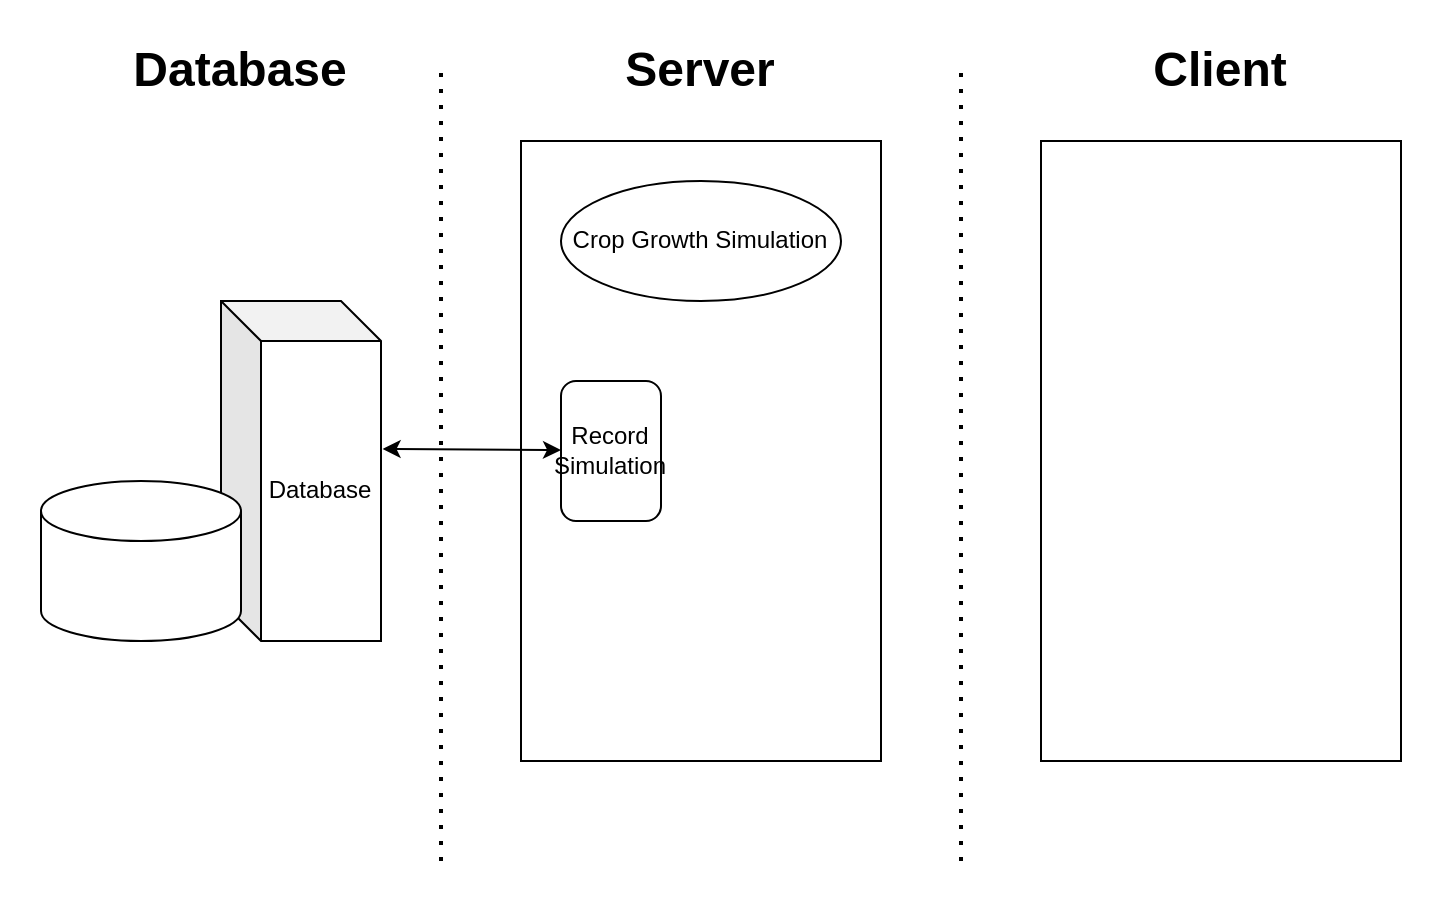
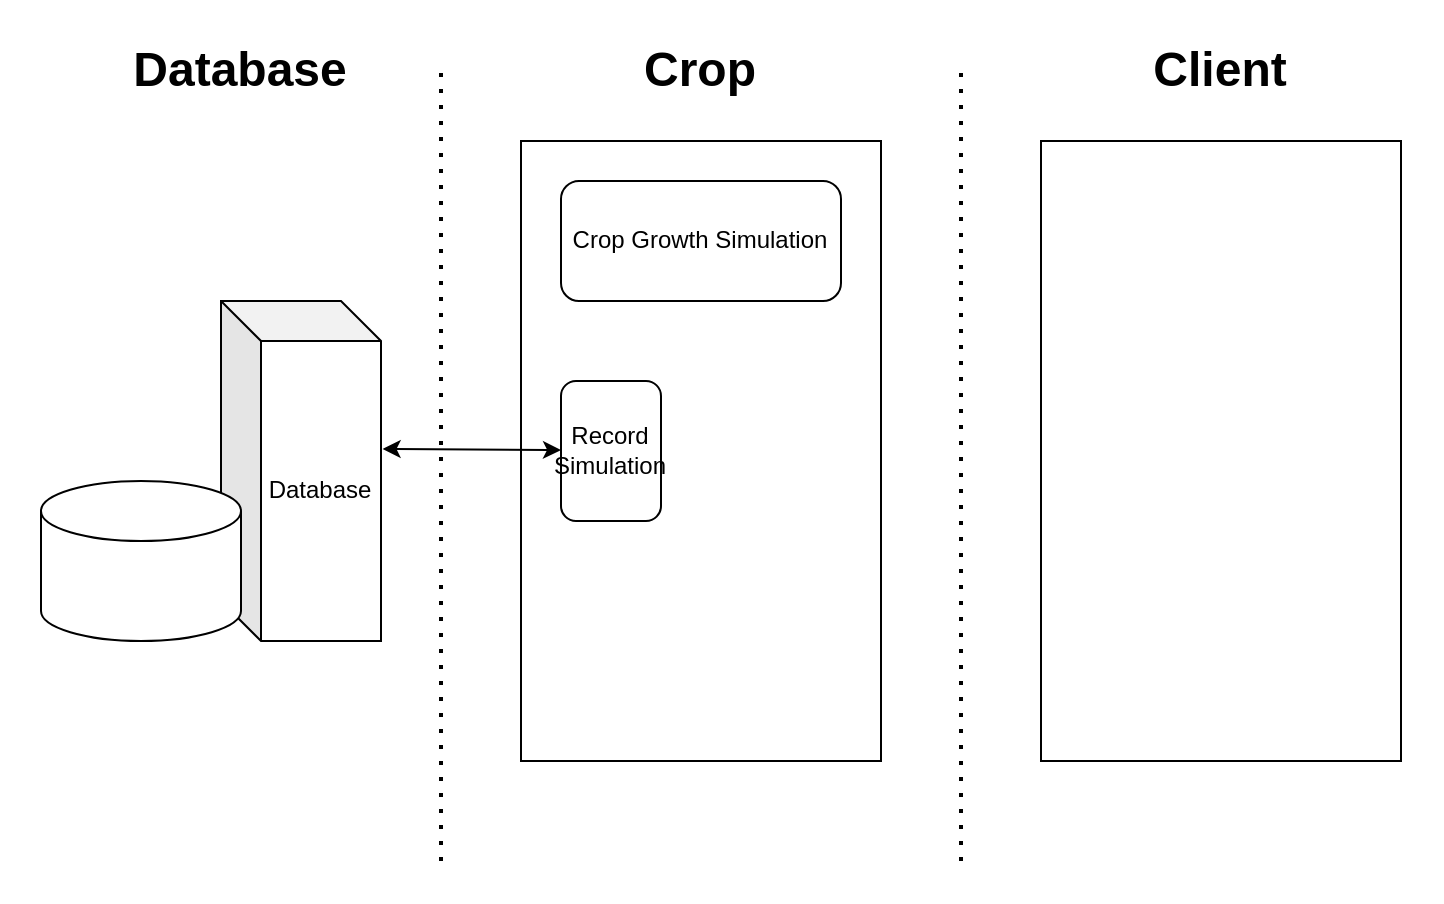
(701, 71) -> (701, 71)
(701, 241) -> (701, 241)
